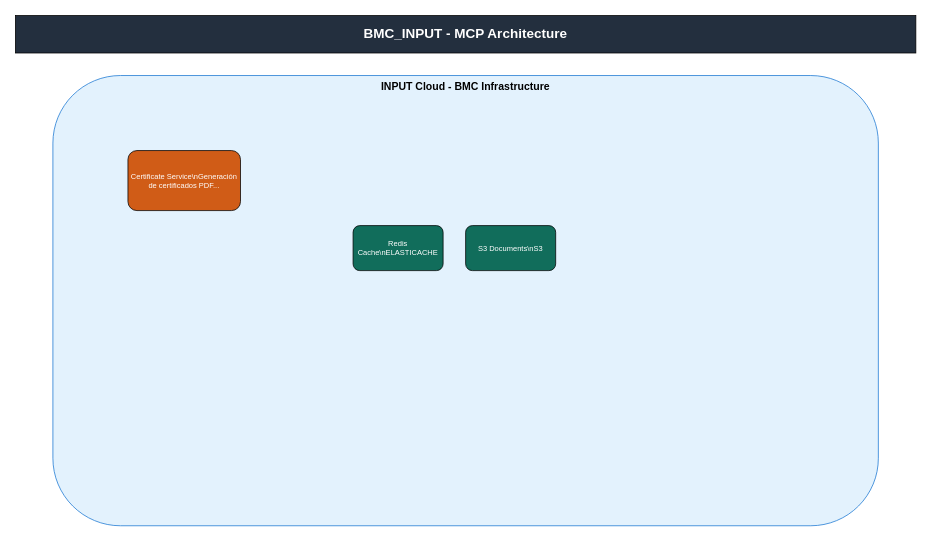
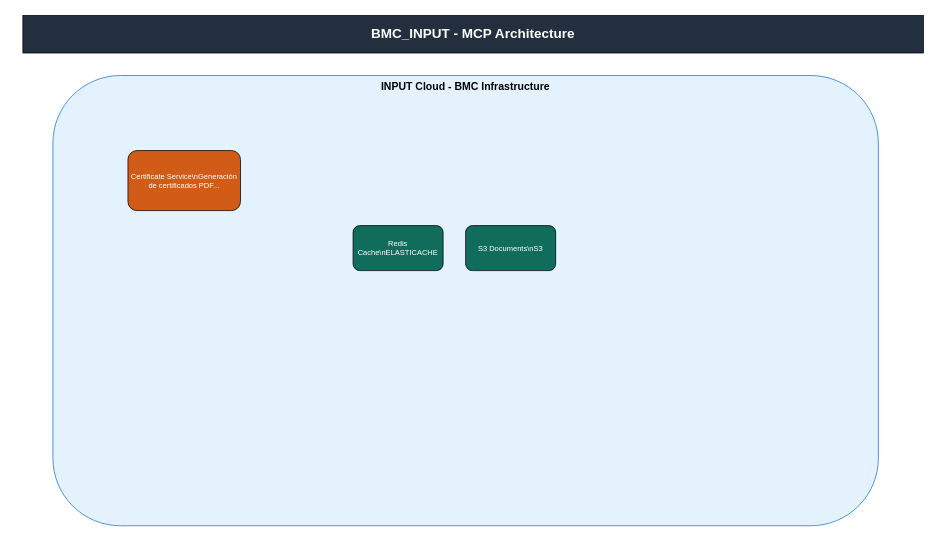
(465, 34) -> (473, 34)
